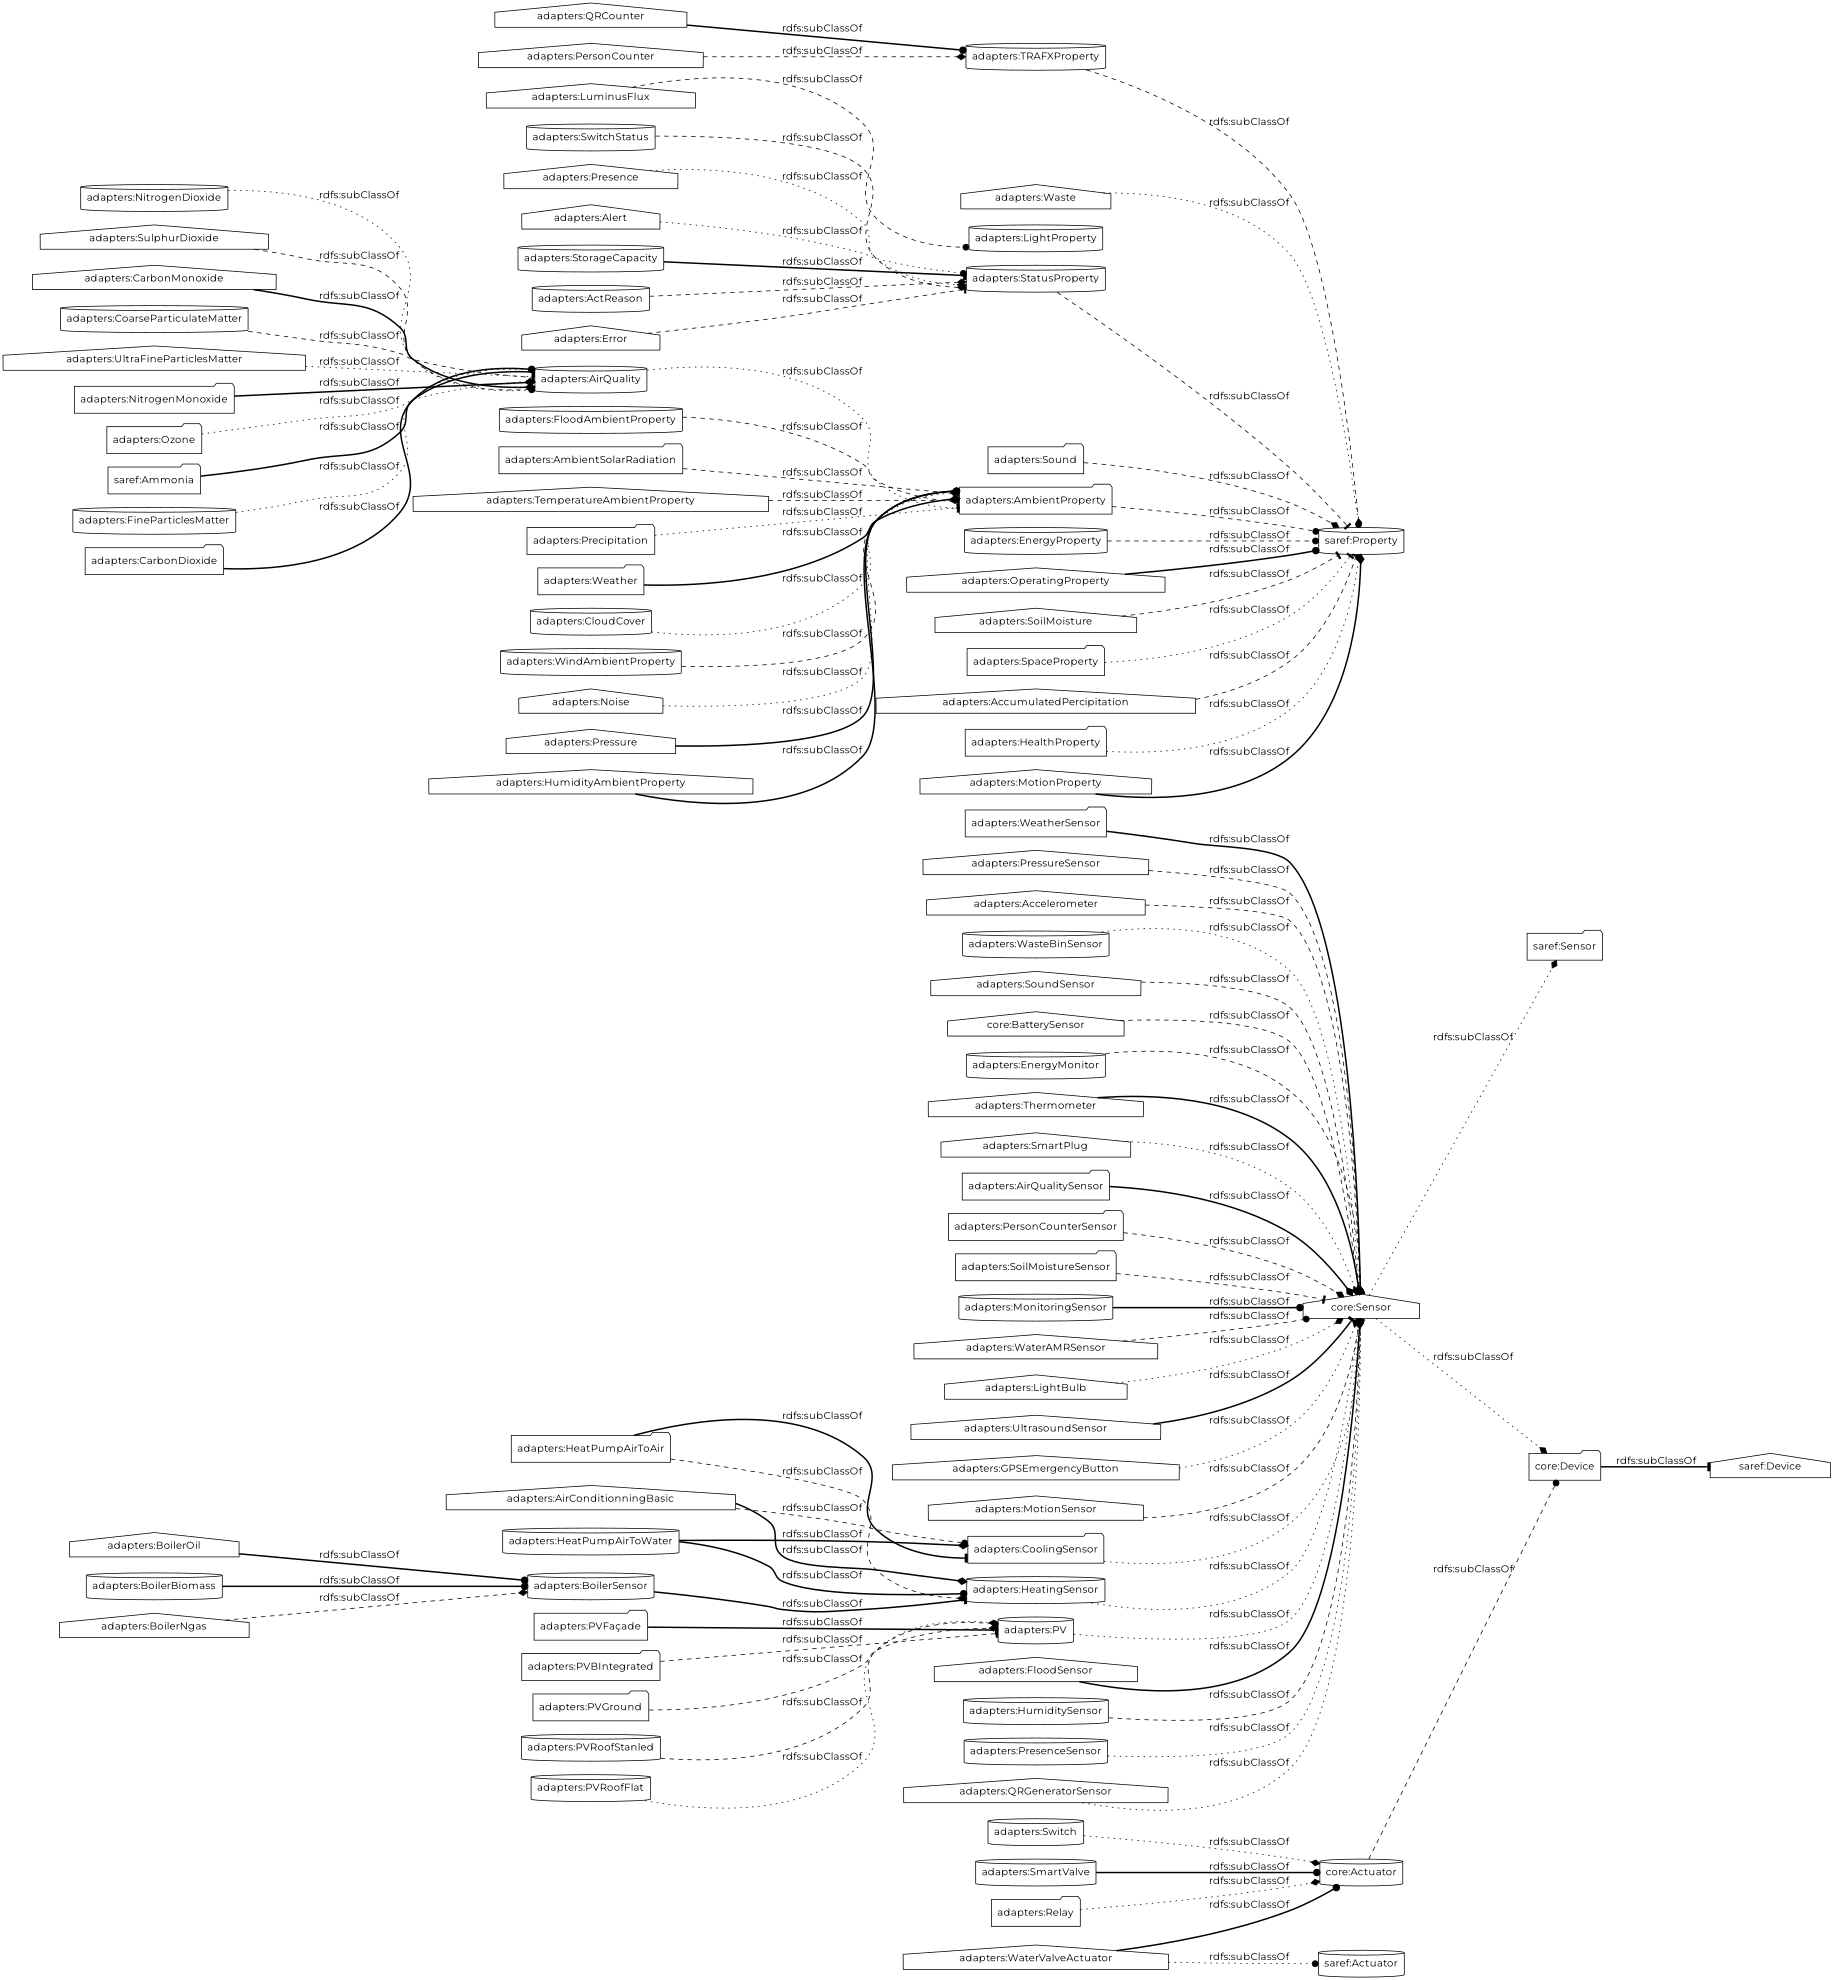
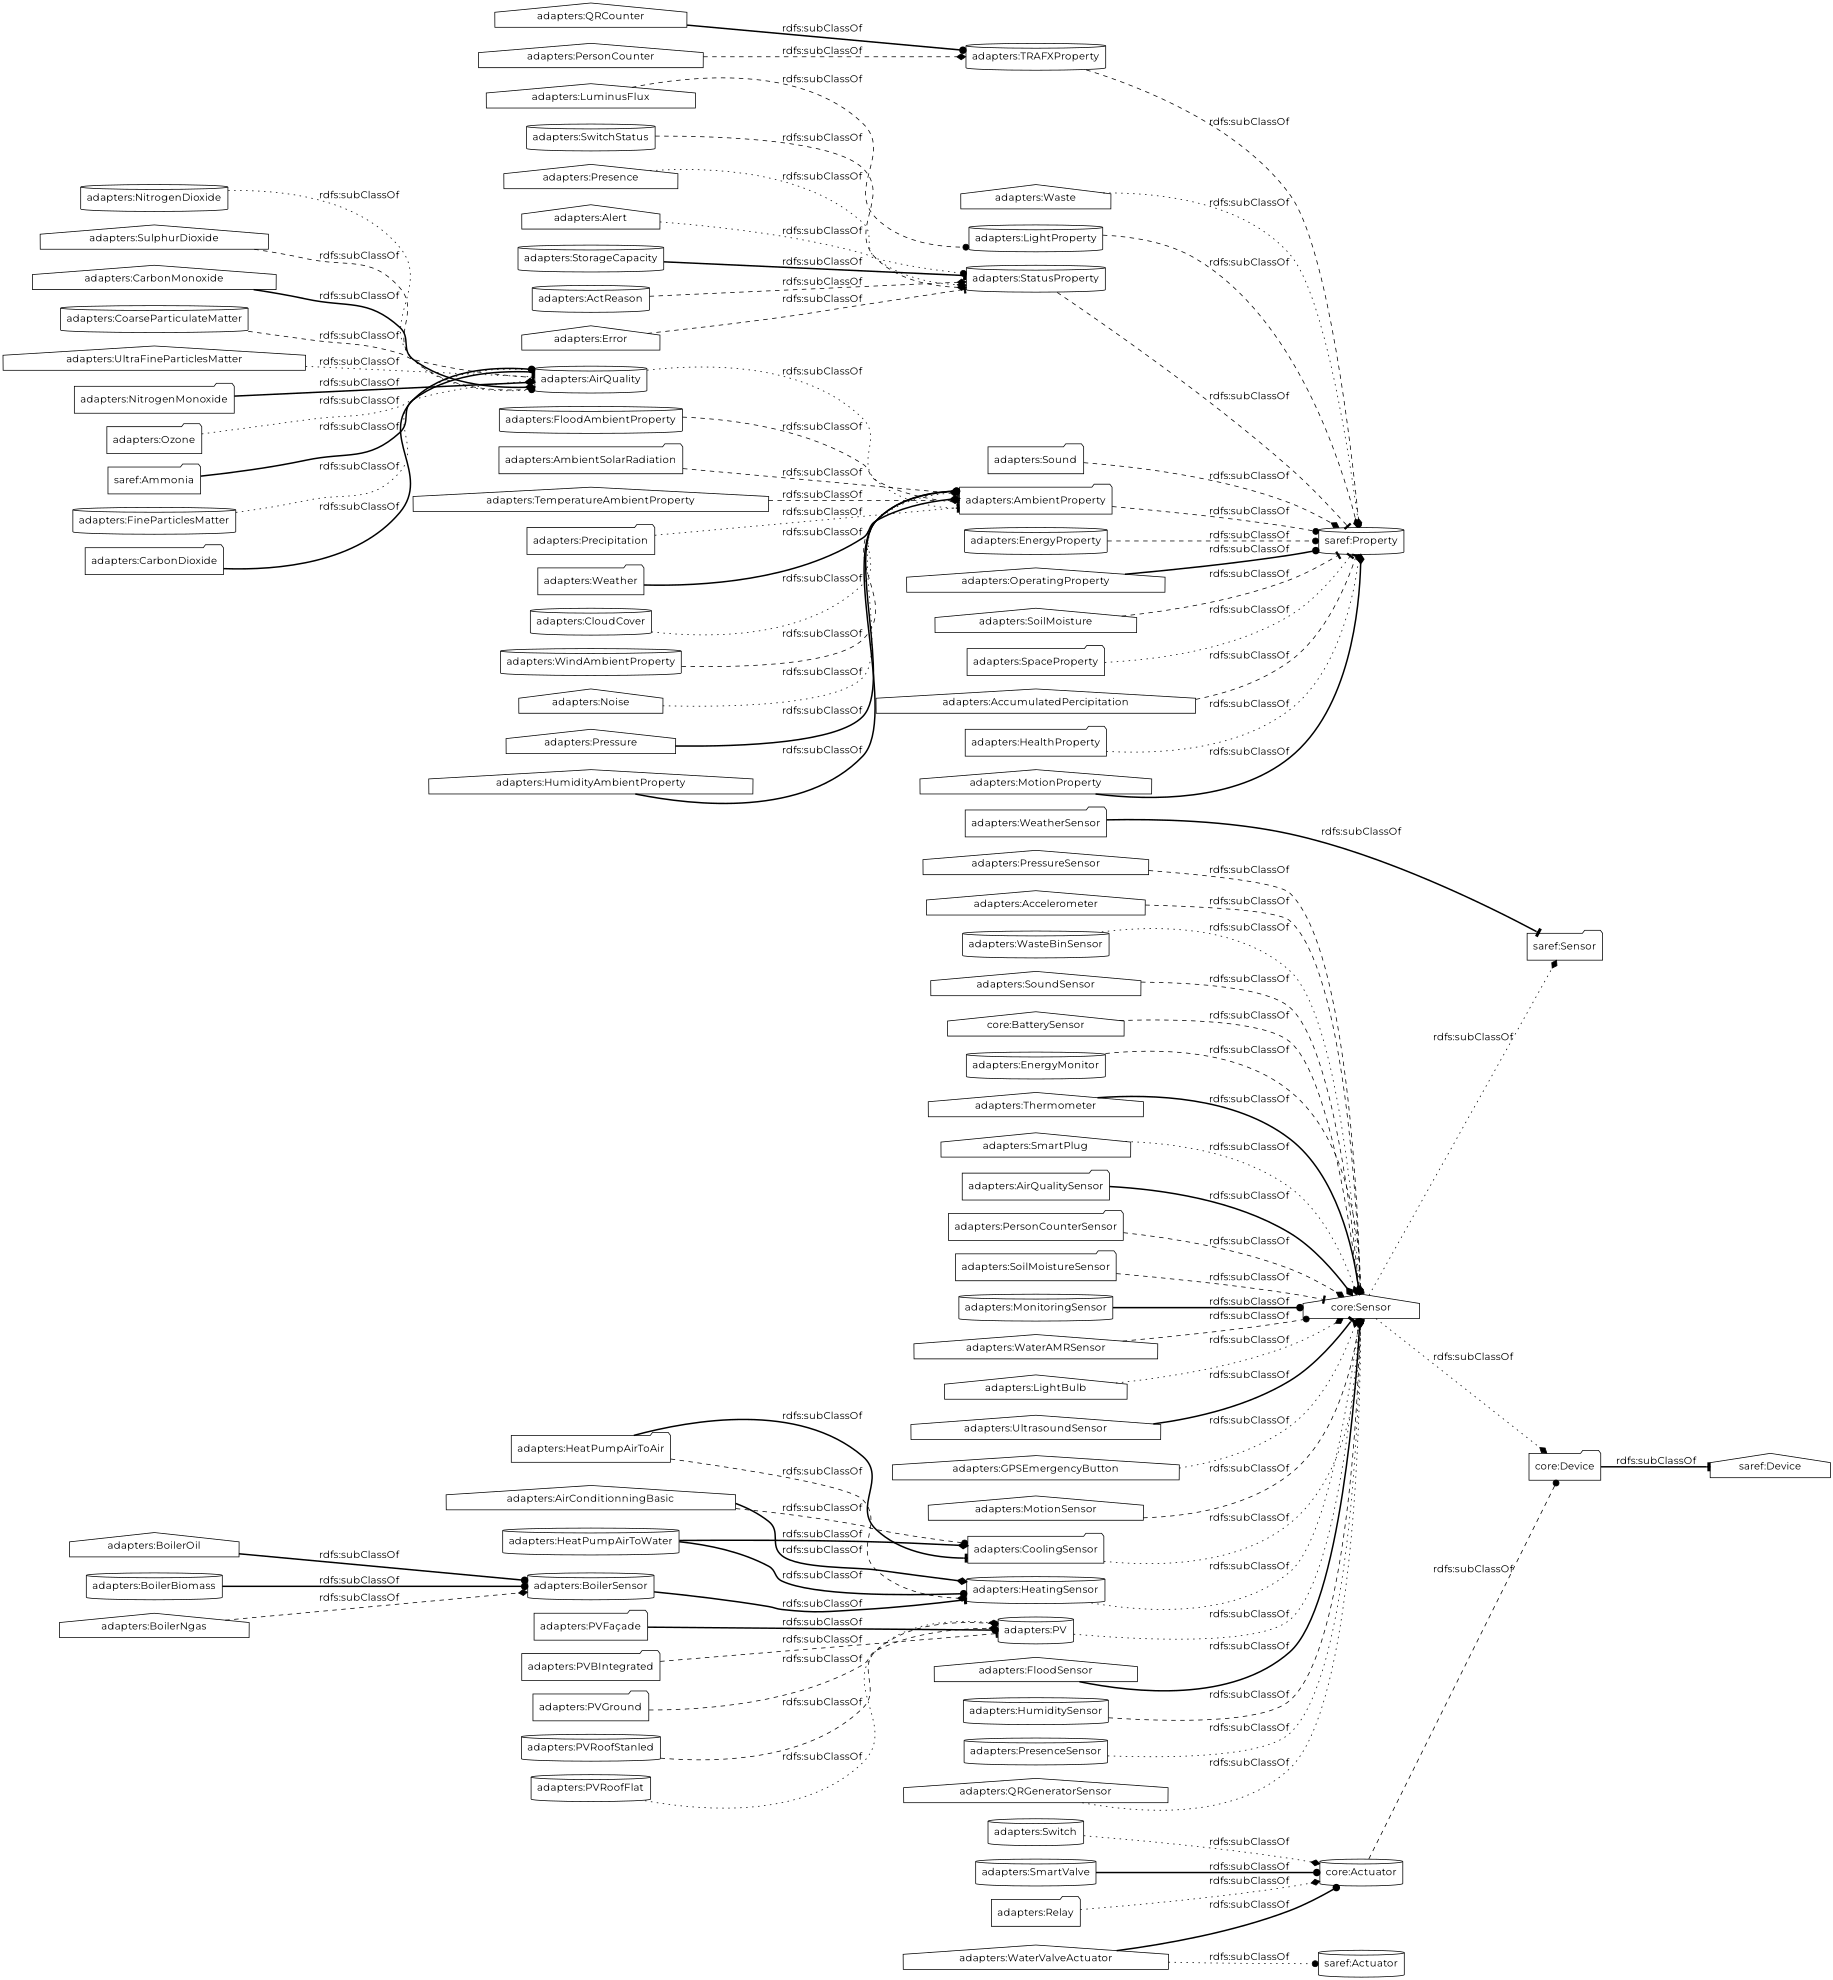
none -> (1273, 333)
(1333, 979) -> (1329, 844)
(821, 1629) -> (821, 1629)
